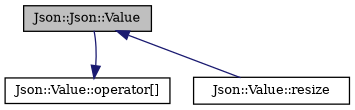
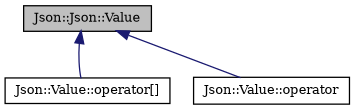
(96, 48) -> (79, 61)
(272, 91) -> (272, 91)
